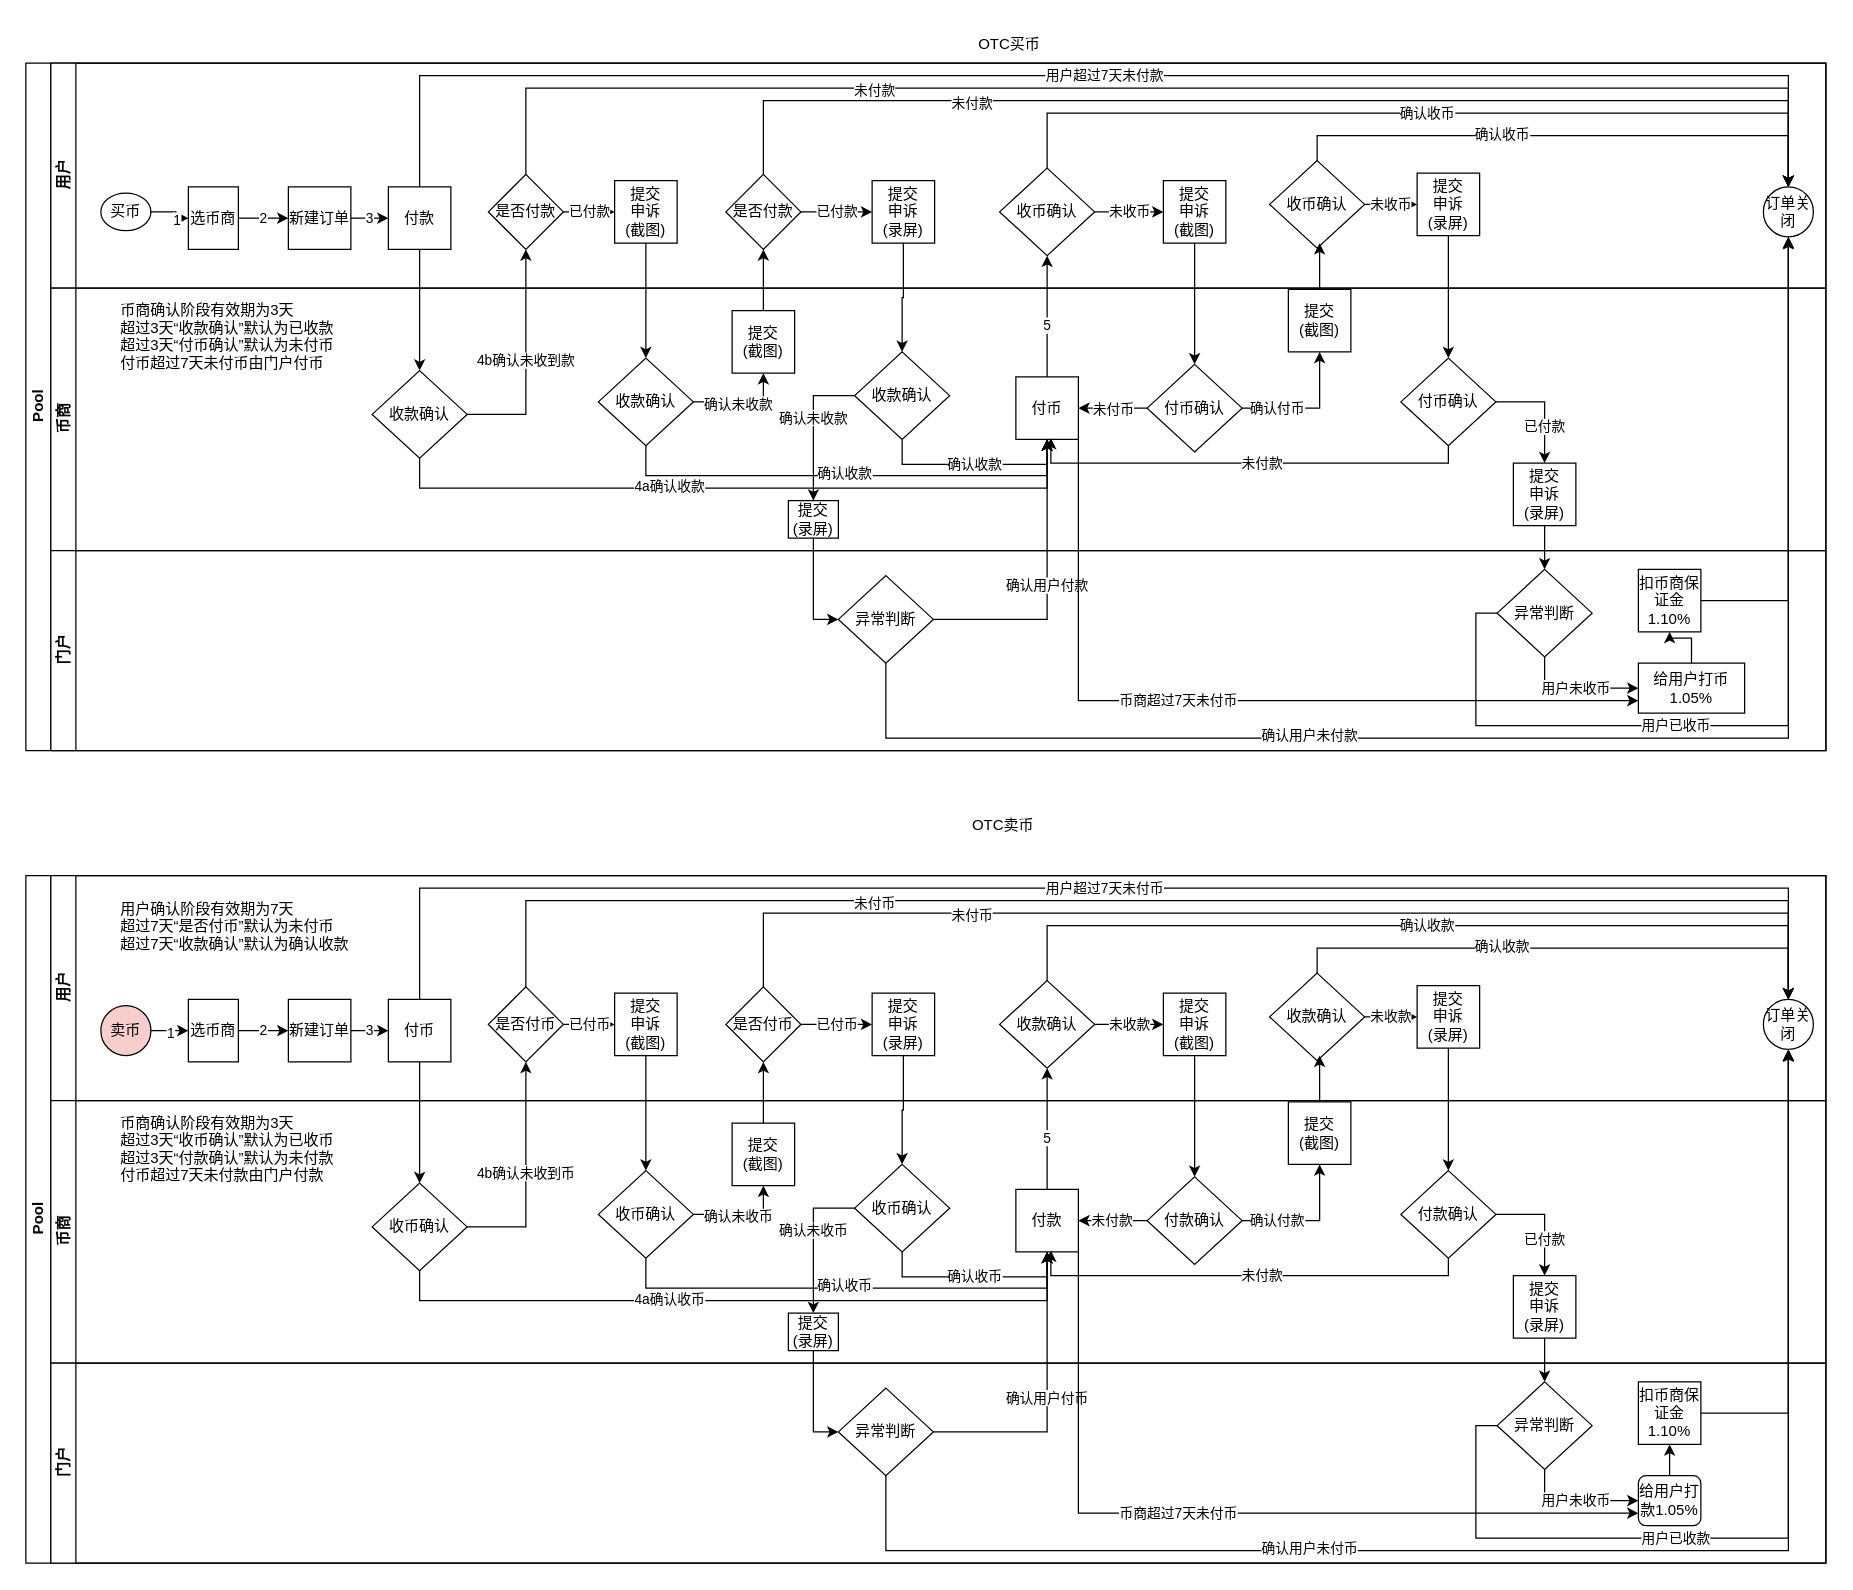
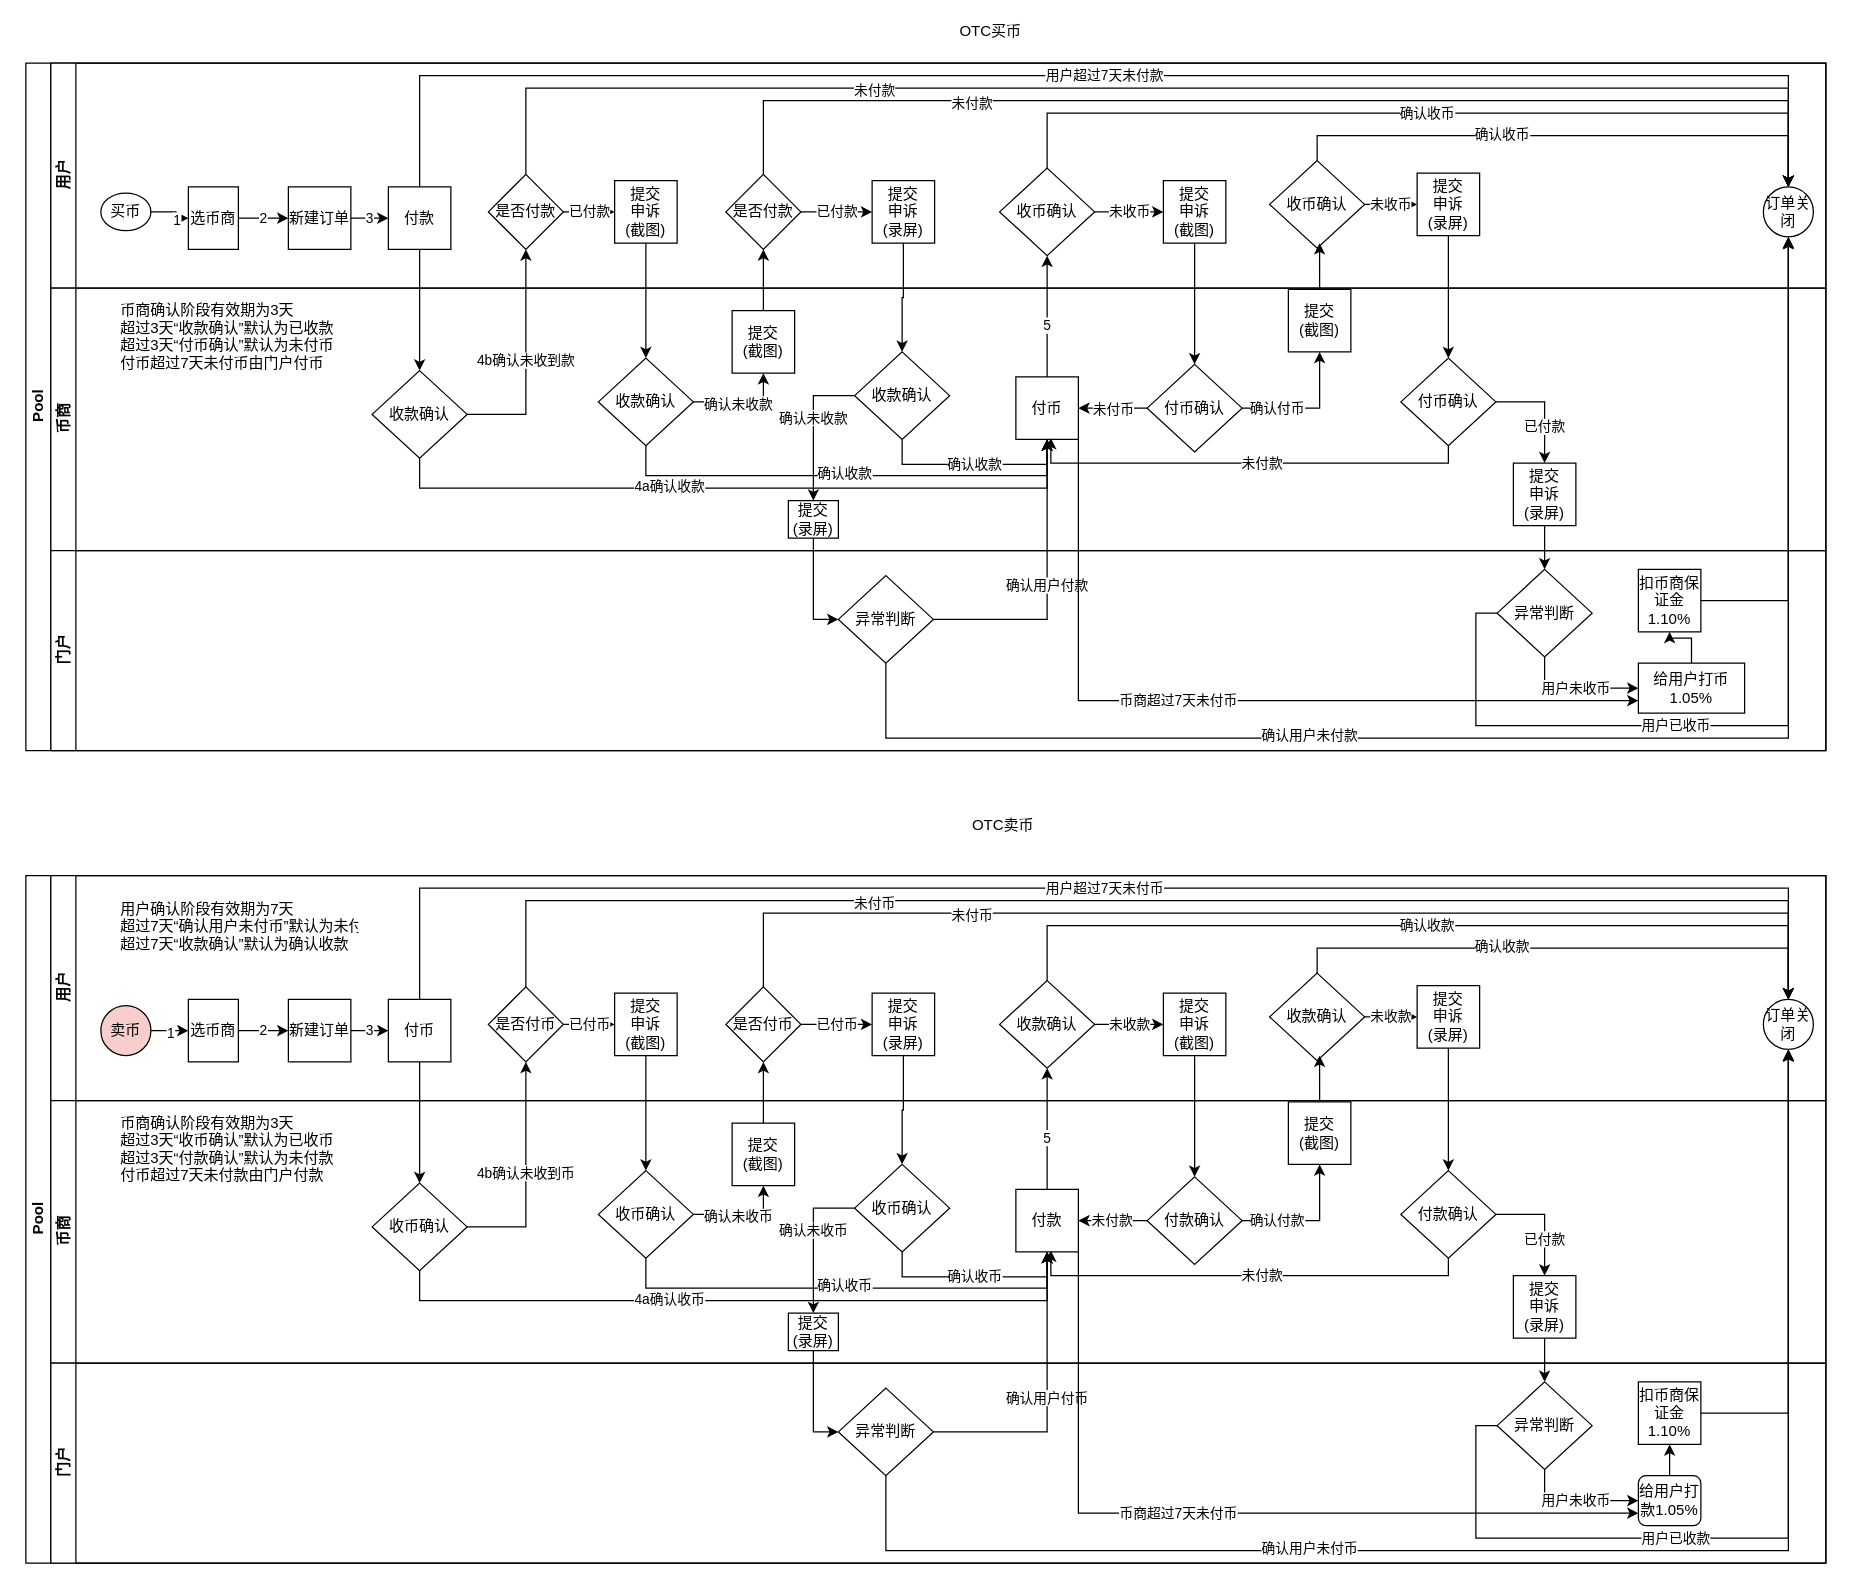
(1009, 44) -> (991, 32)
(207, 909) -> (207, 909)
